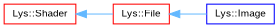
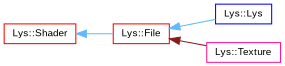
(241, 14) -> (244, 14)
none -> (244, 52)
